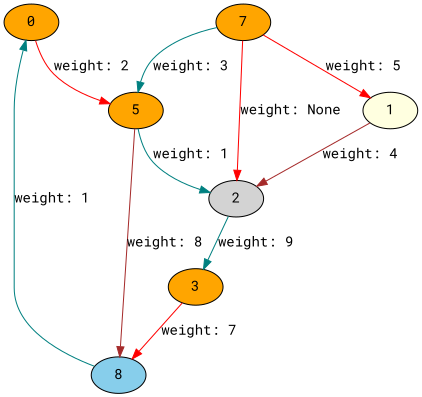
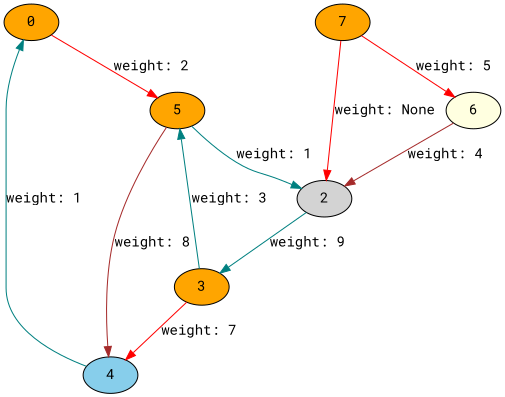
(171, 45) -> (190, 204)
(390, 111) -> (473, 111)
(119, 375) -> (111, 375)
